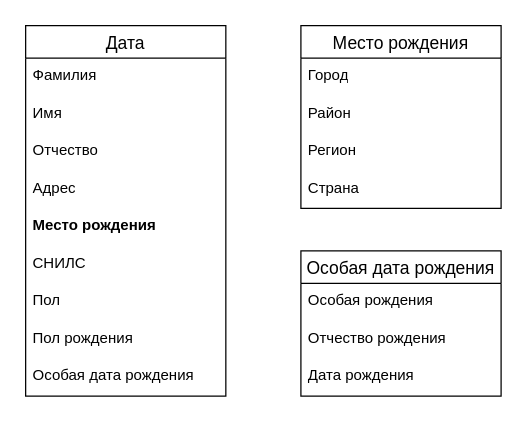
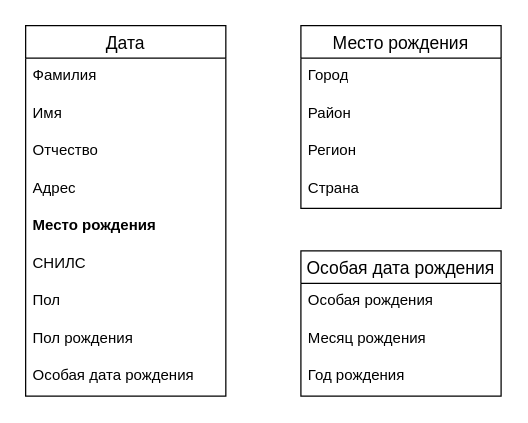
(378, 338) -> (365, 338)
(361, 376) -> (357, 376)
